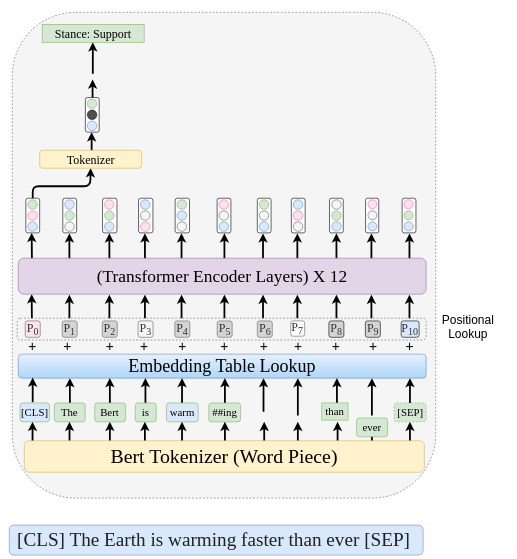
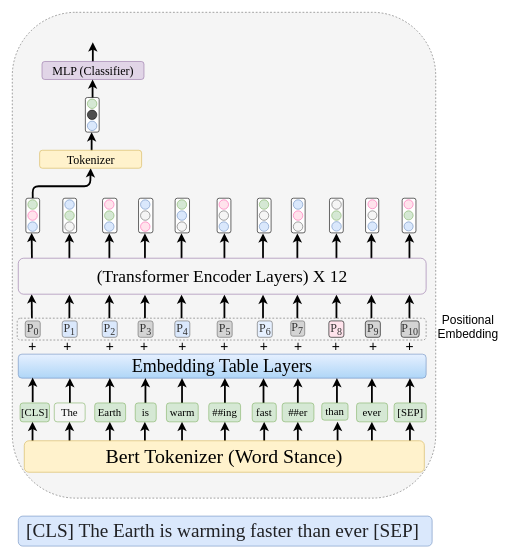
(93, 33) -> none
none -> (93, 71)
(222, 276) -> (222, 276)
(468, 327) -> (468, 327)
(33, 329) -> (33, 329)
(70, 329) -> (70, 329)
(110, 329) -> (110, 329)
(146, 329) -> (146, 329)
(182, 329) -> (182, 329)
(265, 329) -> (265, 329)
(298, 329) -> (298, 329)
(337, 329) -> (337, 329)
(410, 329) -> (410, 329)
(222, 366) -> (222, 366)
(335, 412) -> (335, 412)
(35, 413) -> (35, 413)
(70, 413) -> (70, 413)
(110, 413) -> (110, 413)
(182, 413) -> (182, 413)
none -> (264, 413)
none -> (298, 413)
(410, 413) -> (410, 413)
(372, 428) -> (372, 413)
(224, 457) -> (224, 457)
(216, 540) -> (225, 531)
